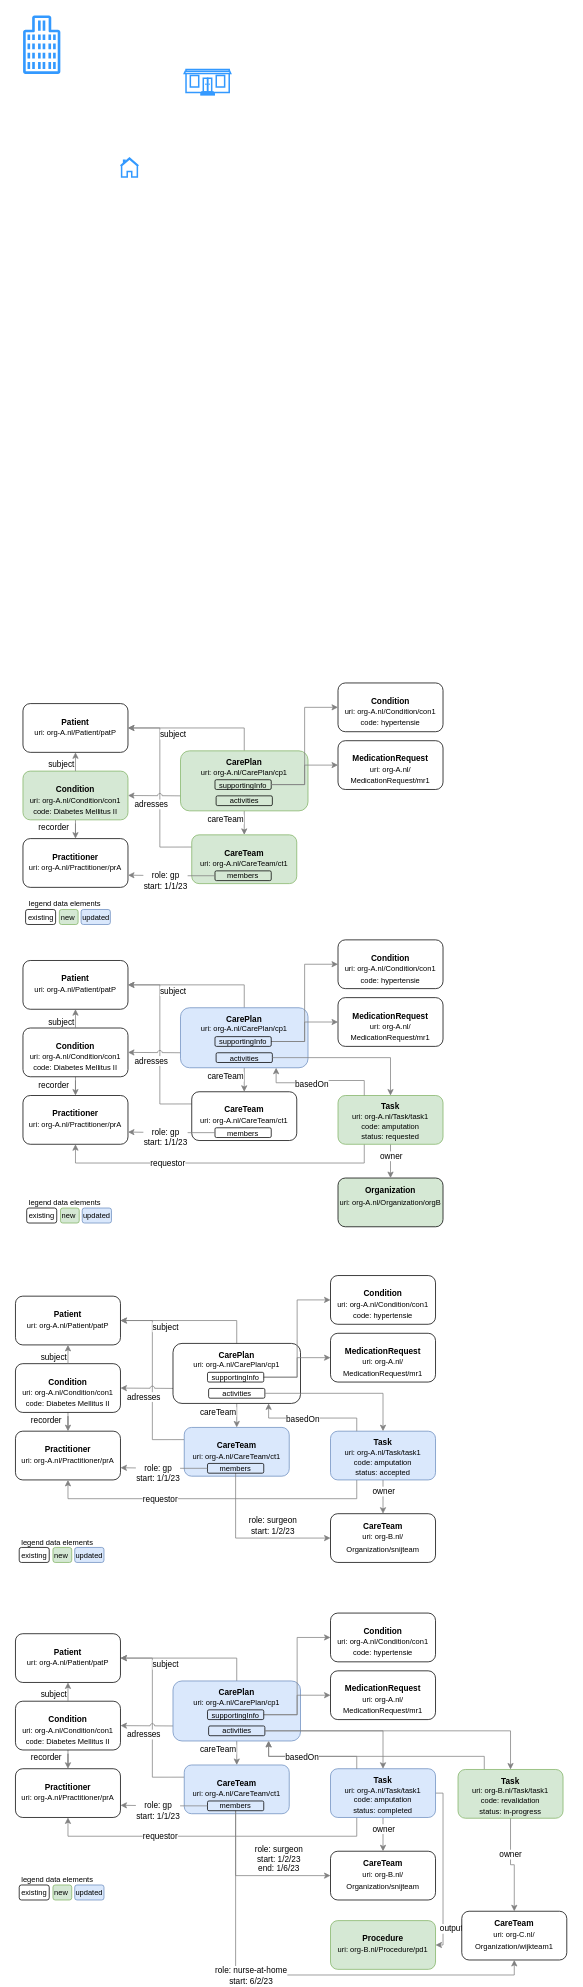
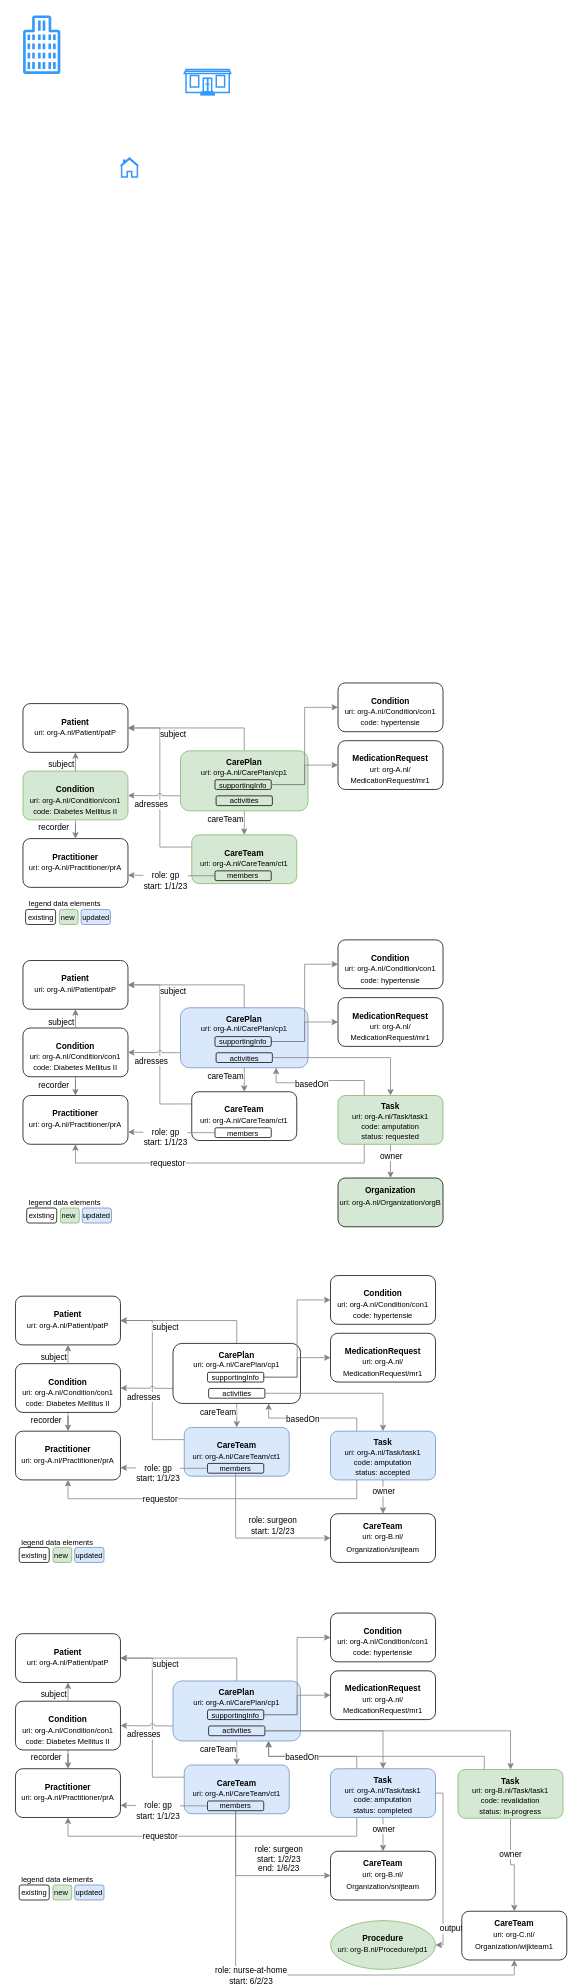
(383, 1945) -> (383, 1945)
